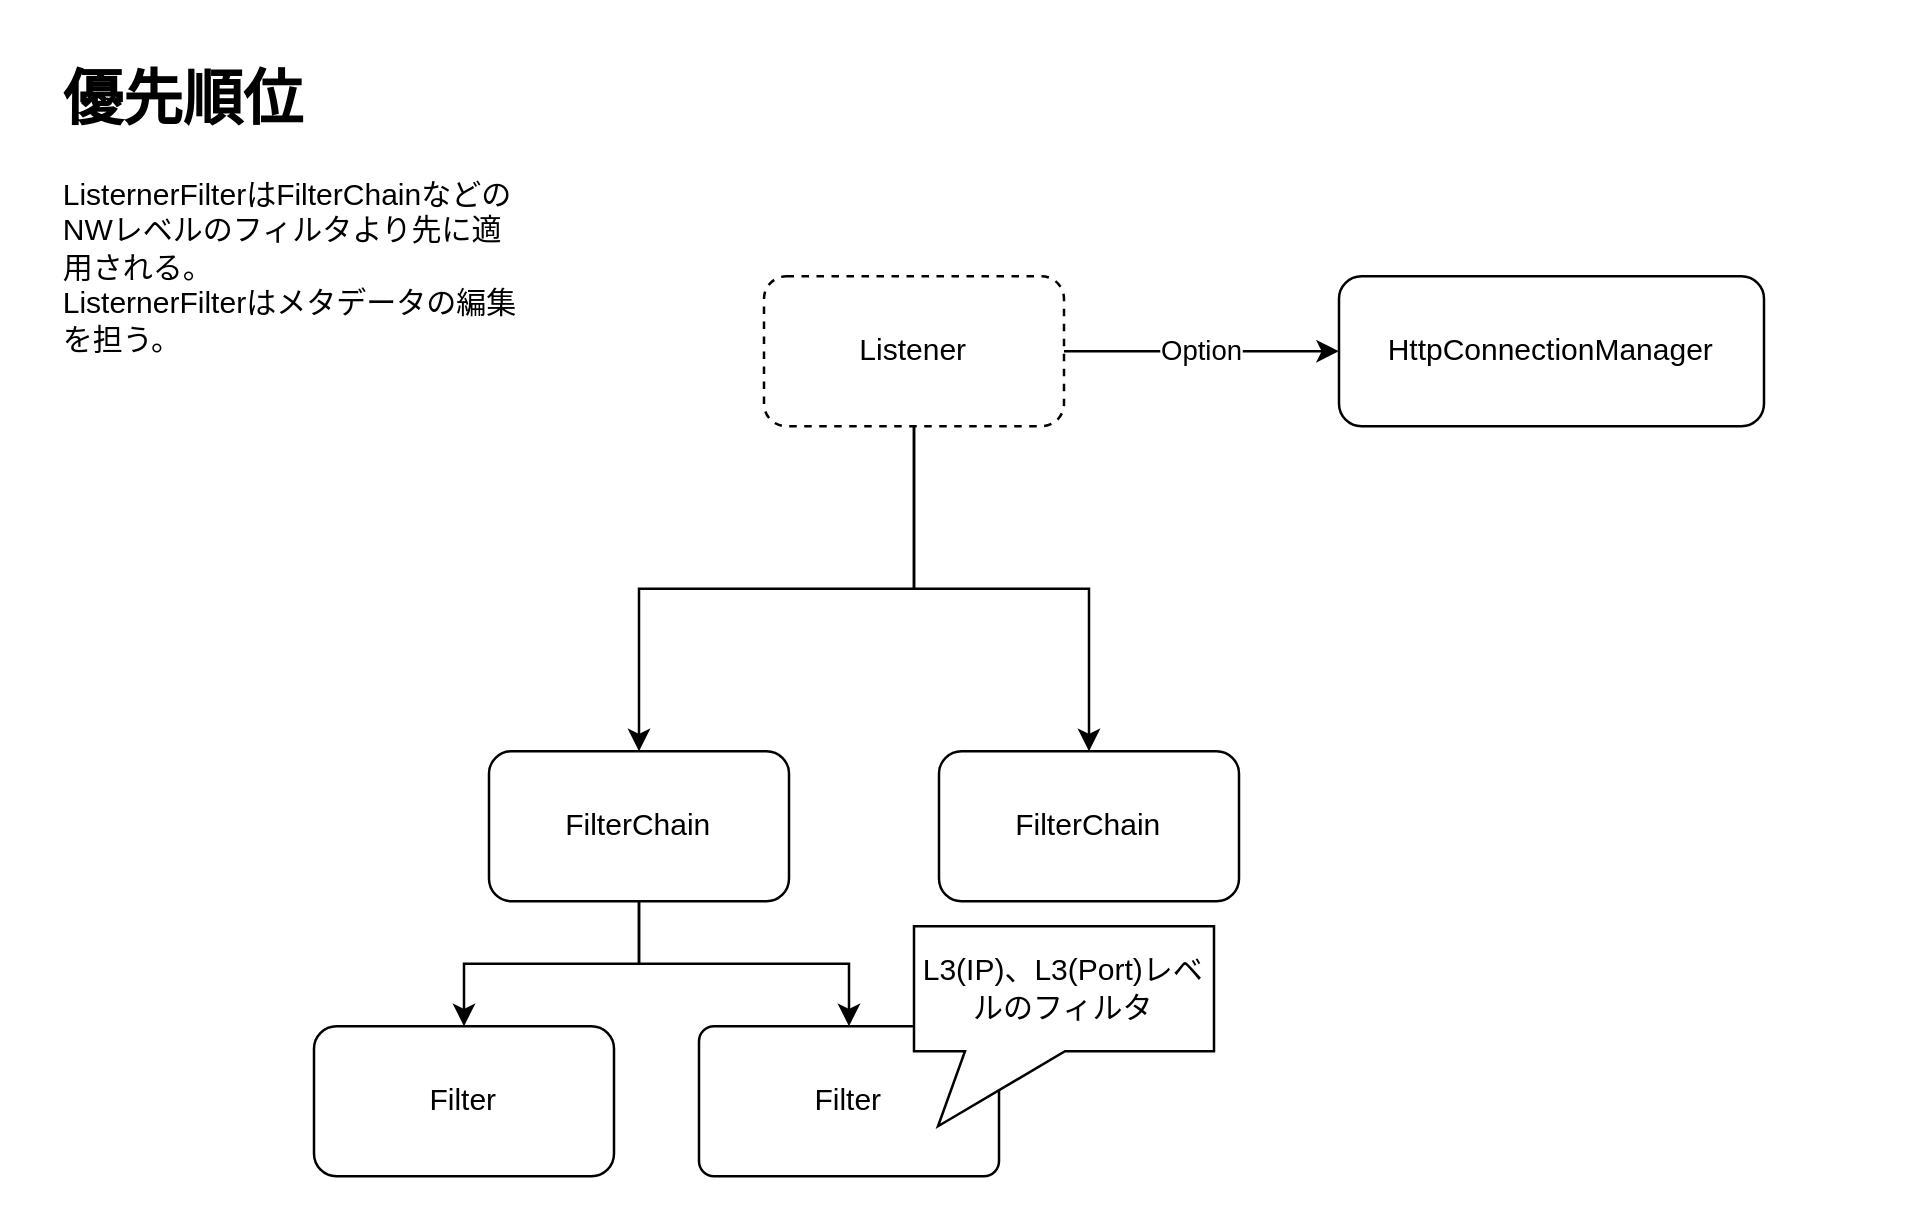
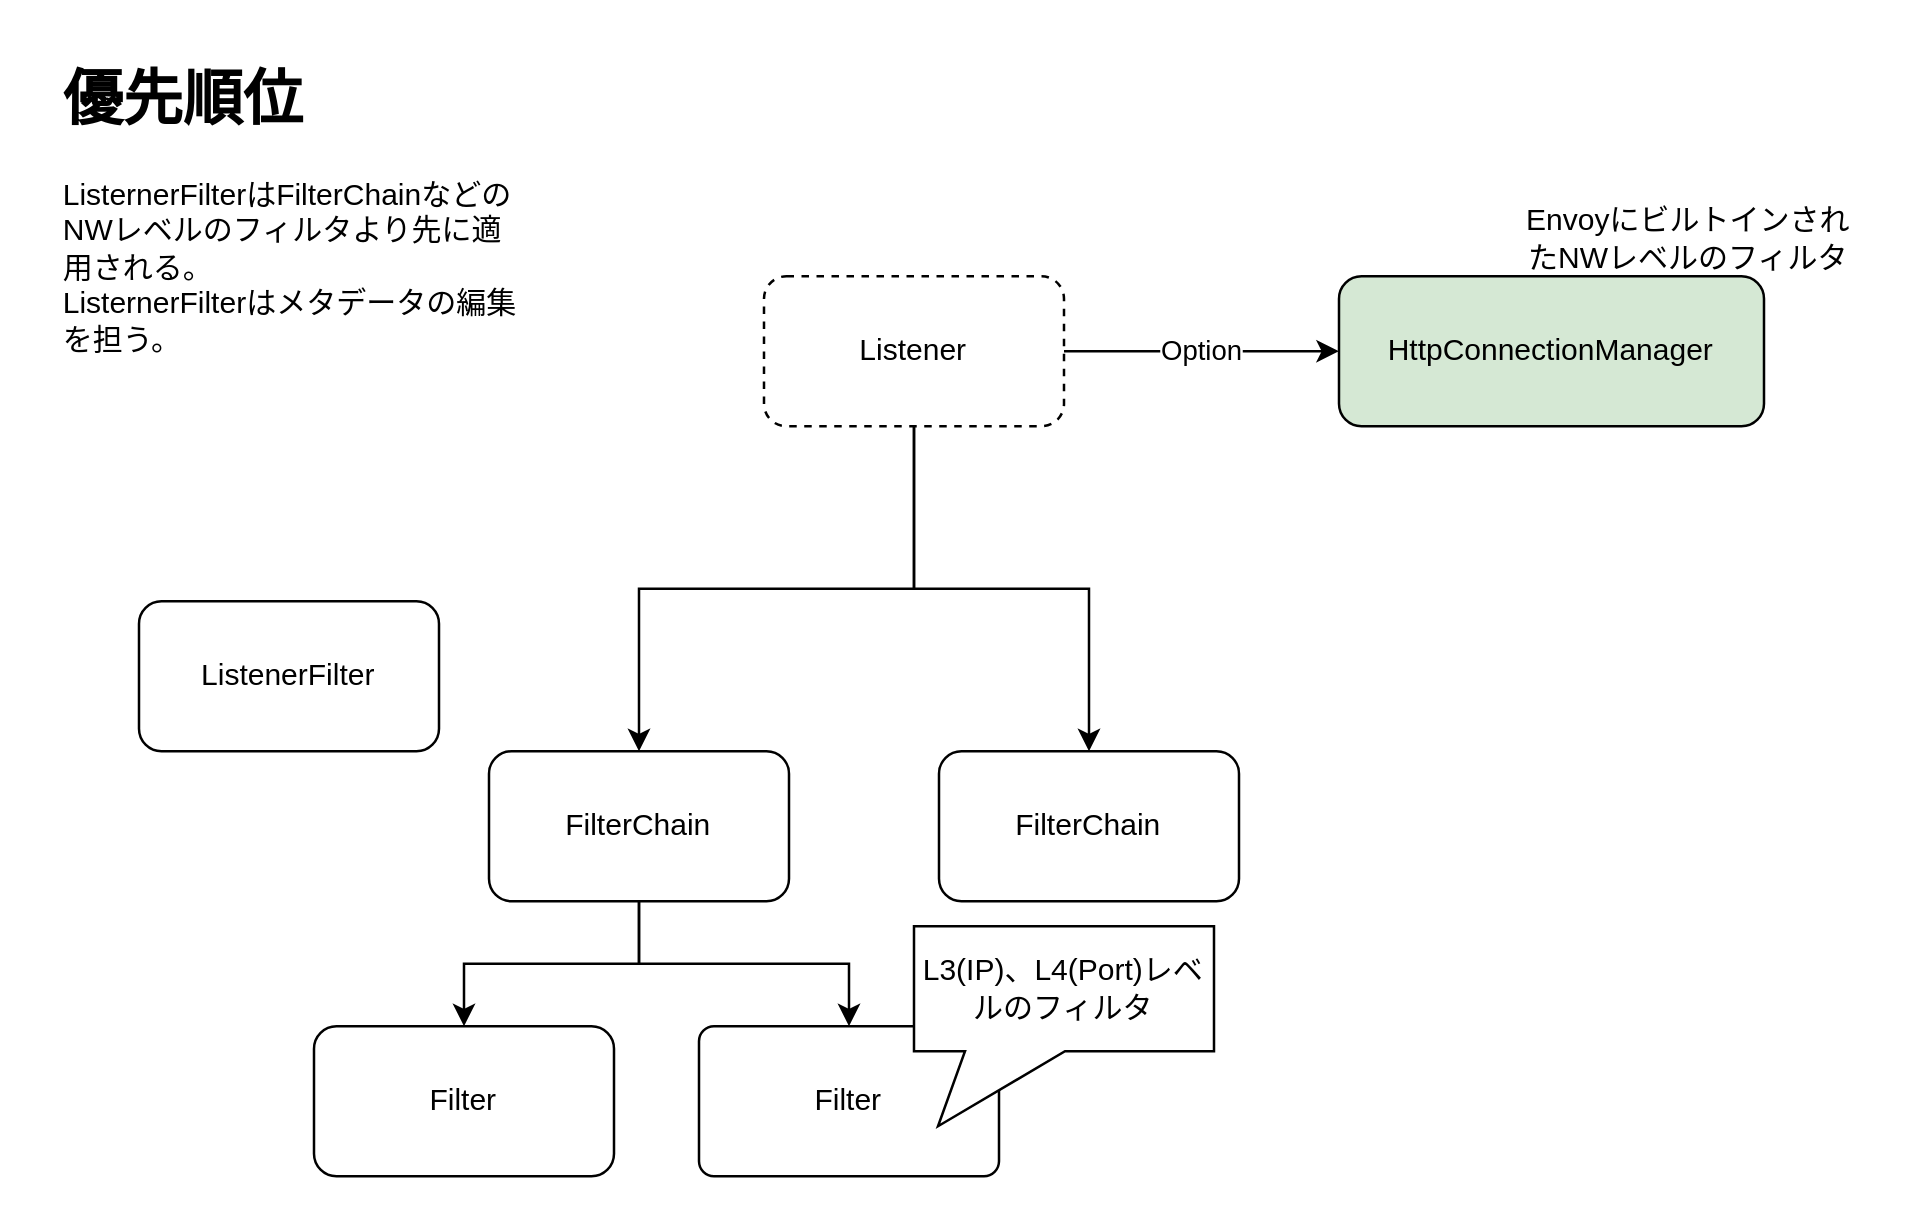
none -> (1689, 239)
(1551, 351) -> (1551, 351)
none -> (289, 676)
(1064, 989) -> (1064, 989)
